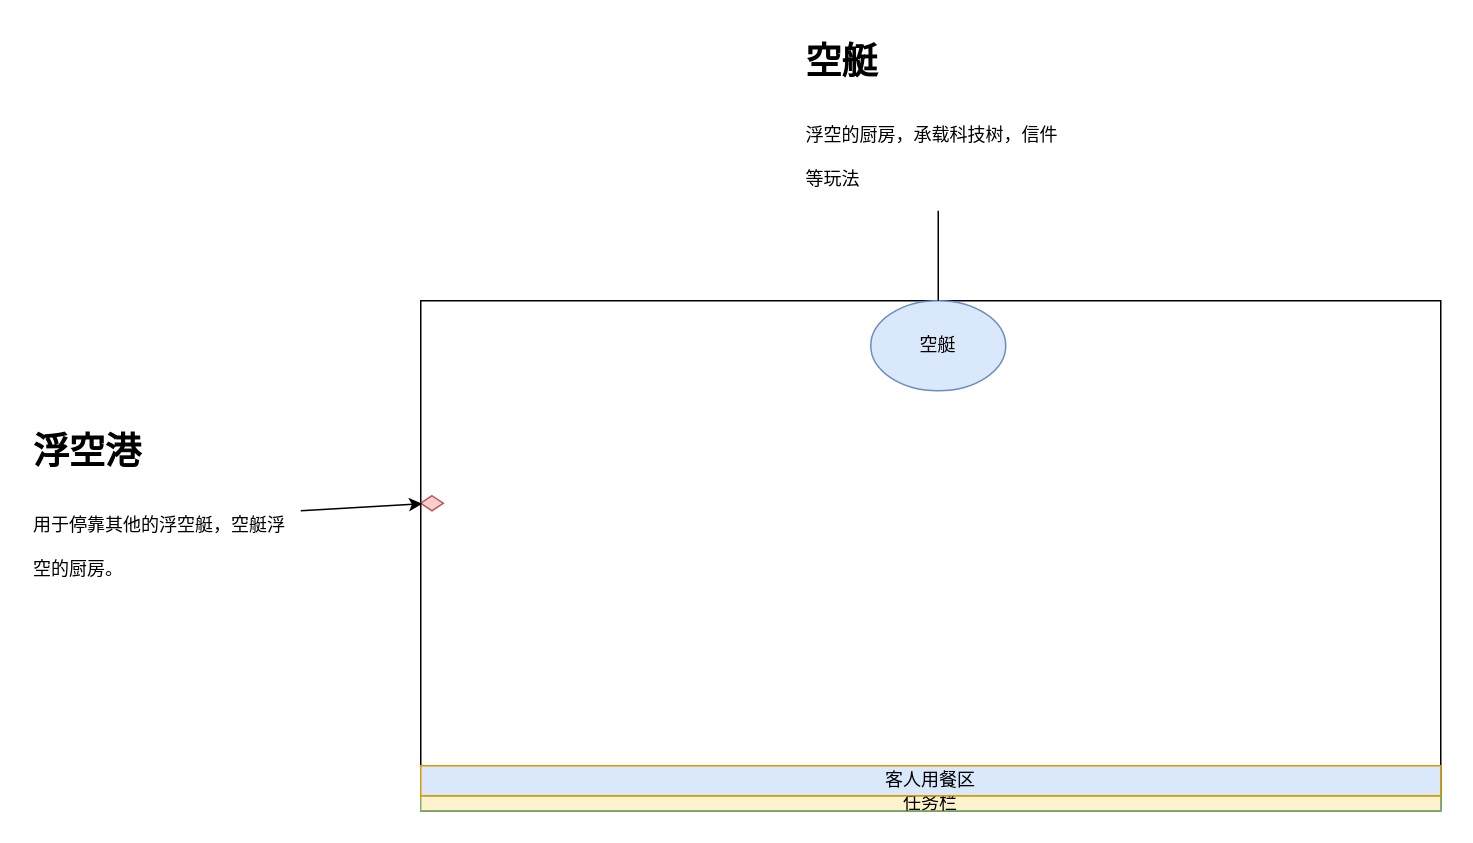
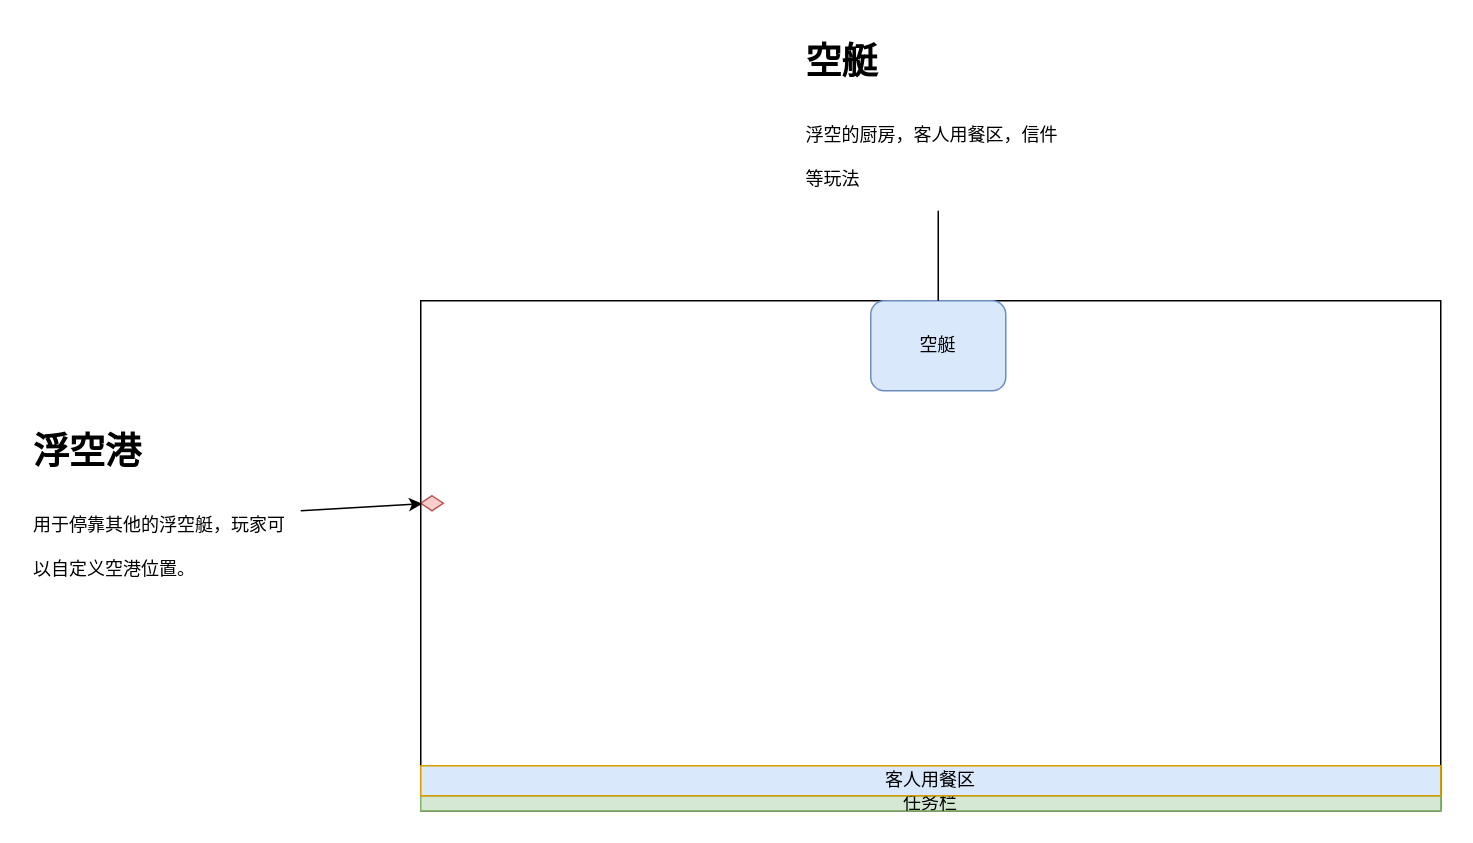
(940, 63) -> (940, 63)
(938, 346) -> (938, 346)
(167, 453) -> (167, 453)
(931, 803) -> (931, 803)
